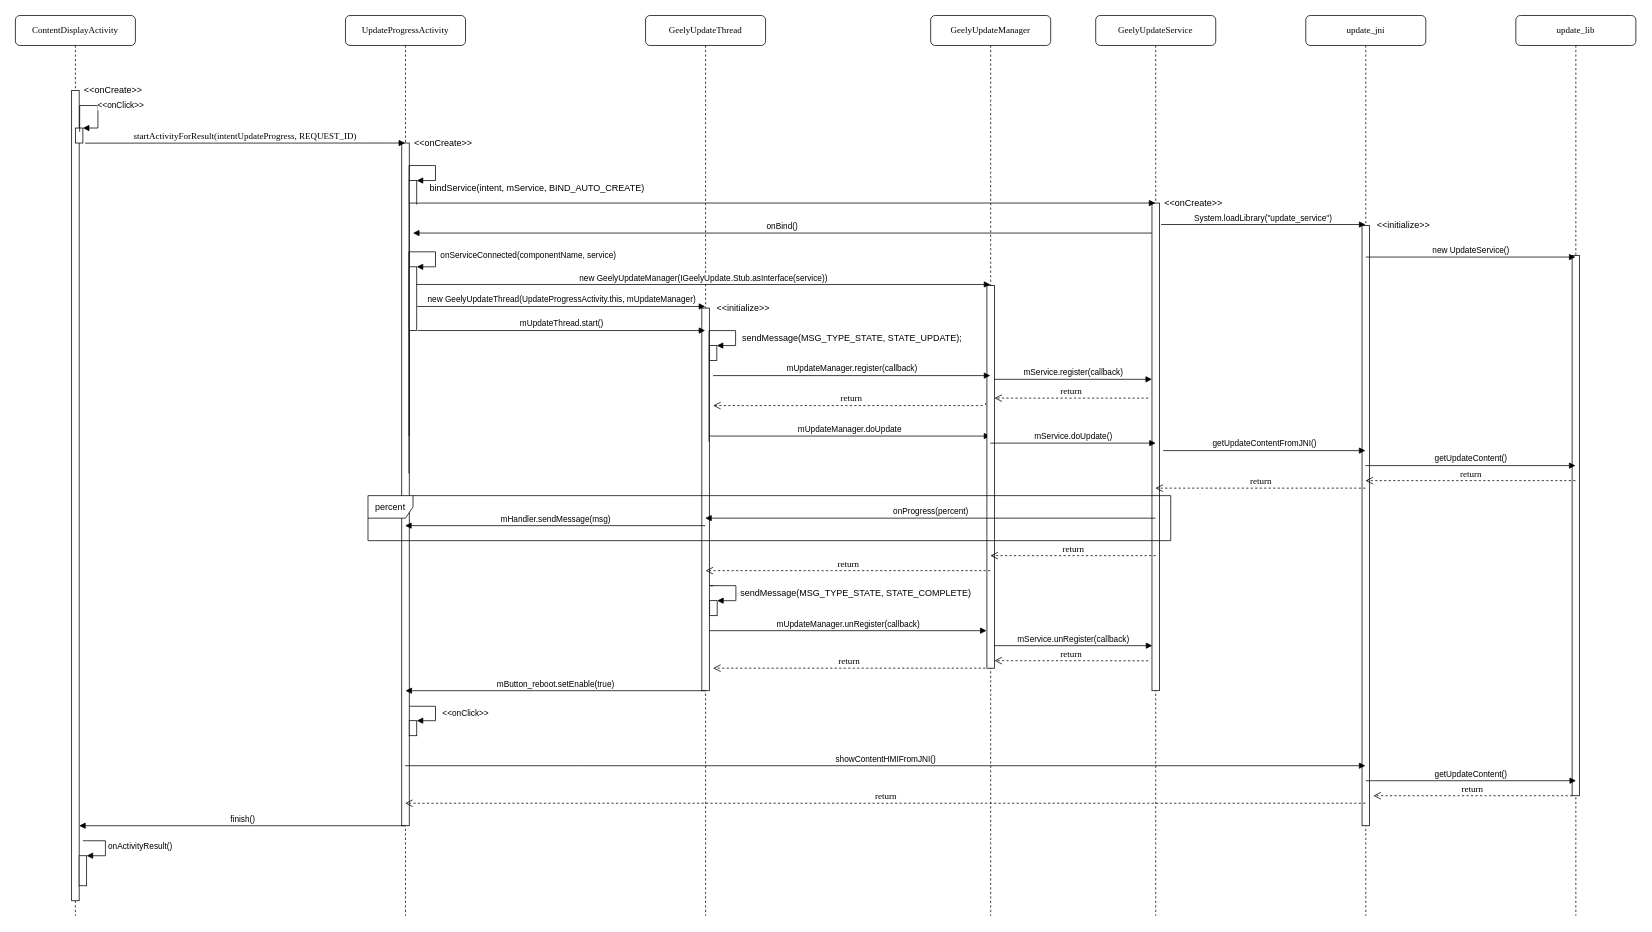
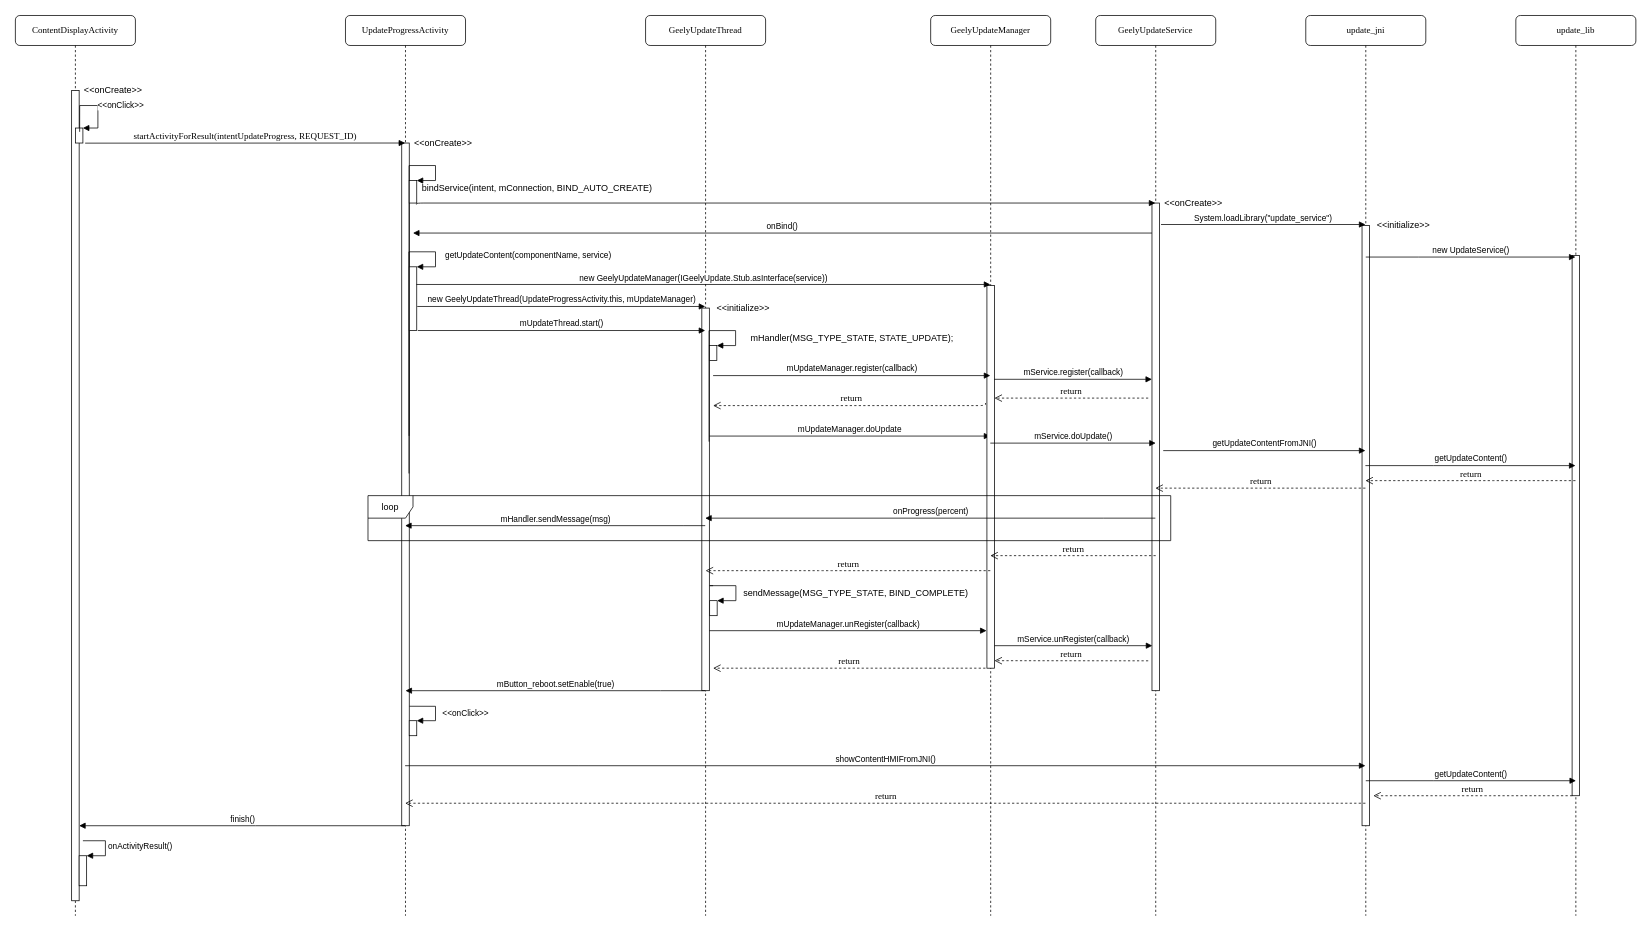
(537, 188) -> (537, 188)
(530, 255) -> (530, 255)
(852, 338) -> (852, 338)
(390, 507) -> (390, 507)
(856, 593) -> (856, 593)
